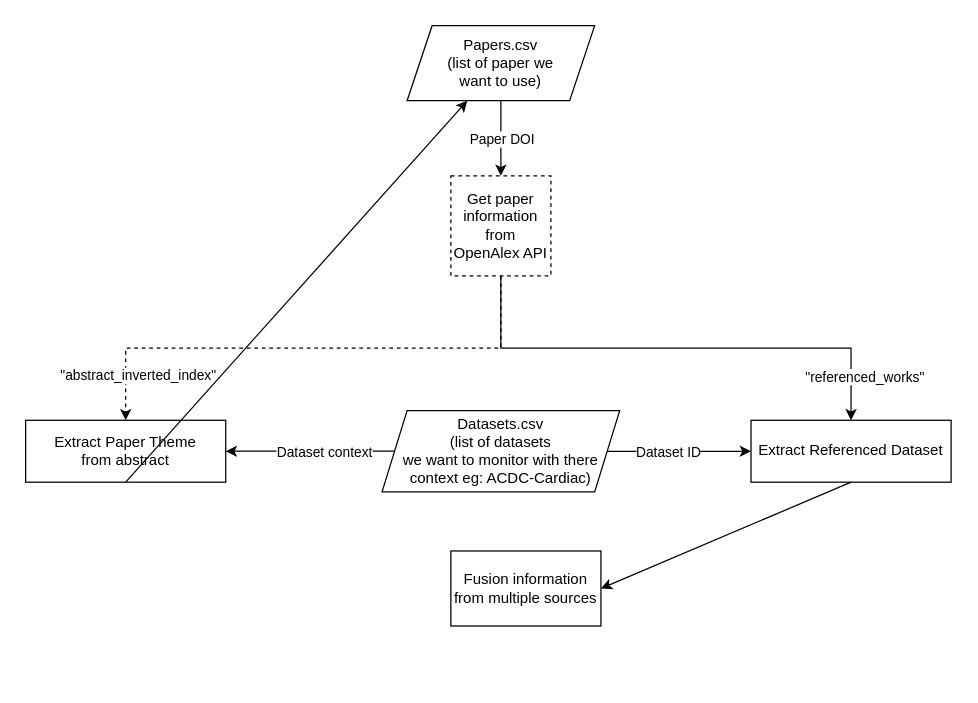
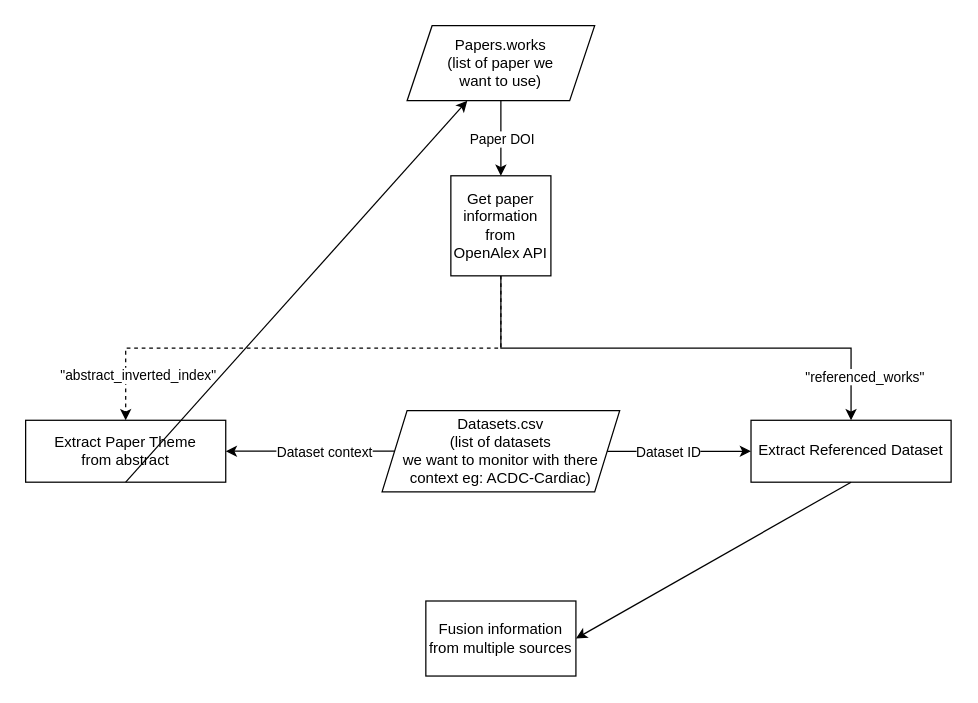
(501, 63) -> (501, 63)
(501, 226) -> (501, 226)
(526, 588) -> (501, 638)
